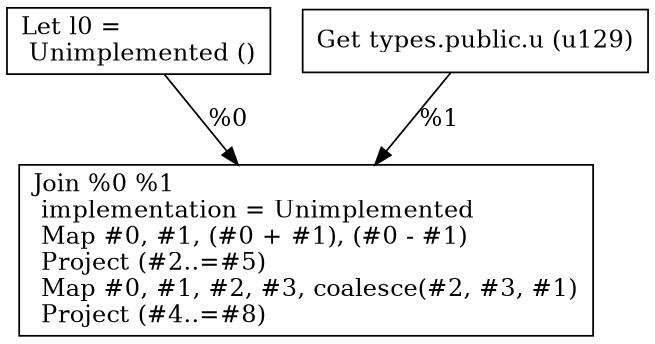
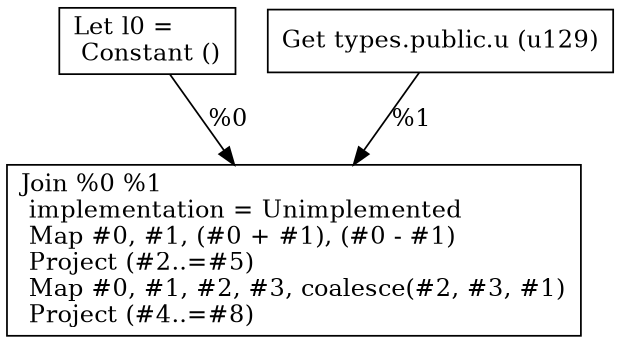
(139, 41) -> (147, 41)
